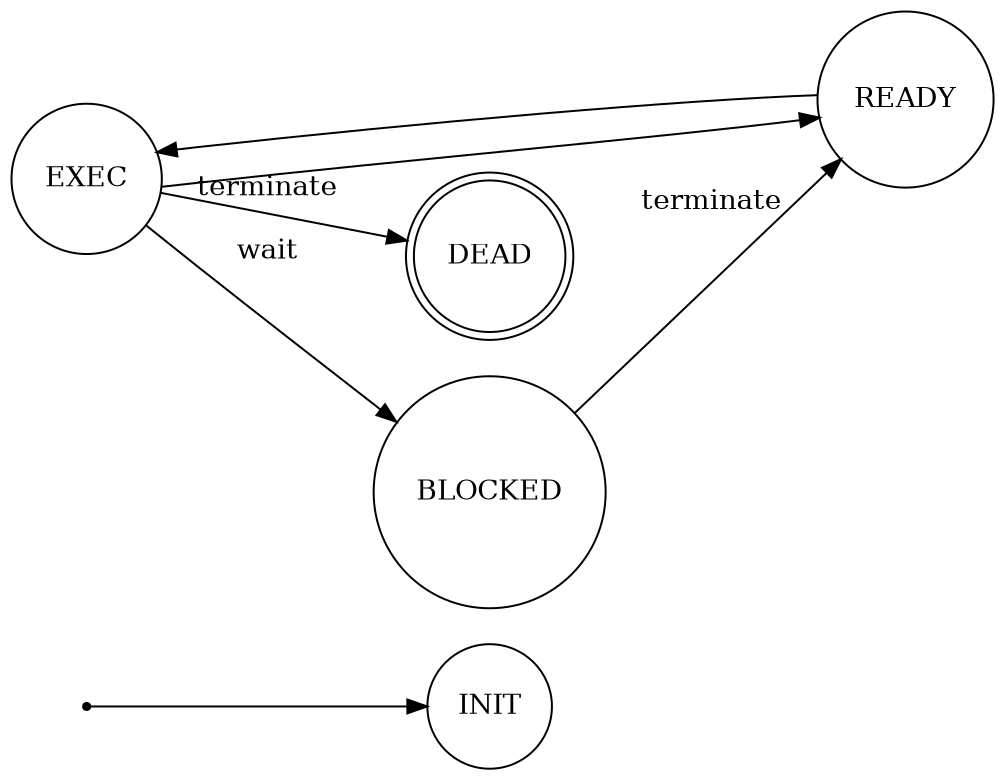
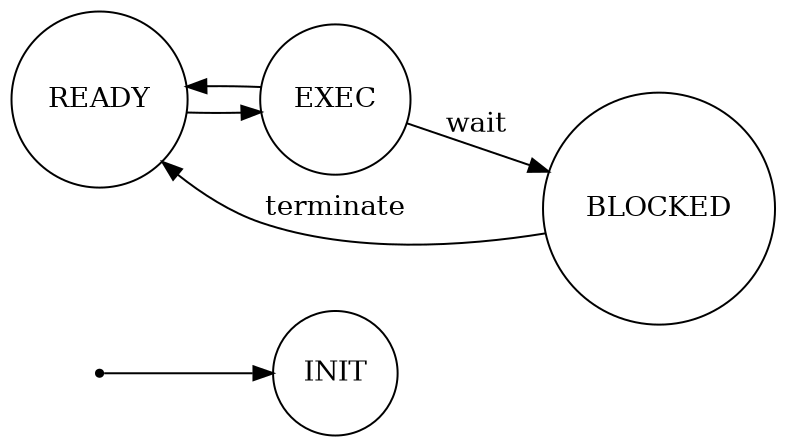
(490, 256) -> none
